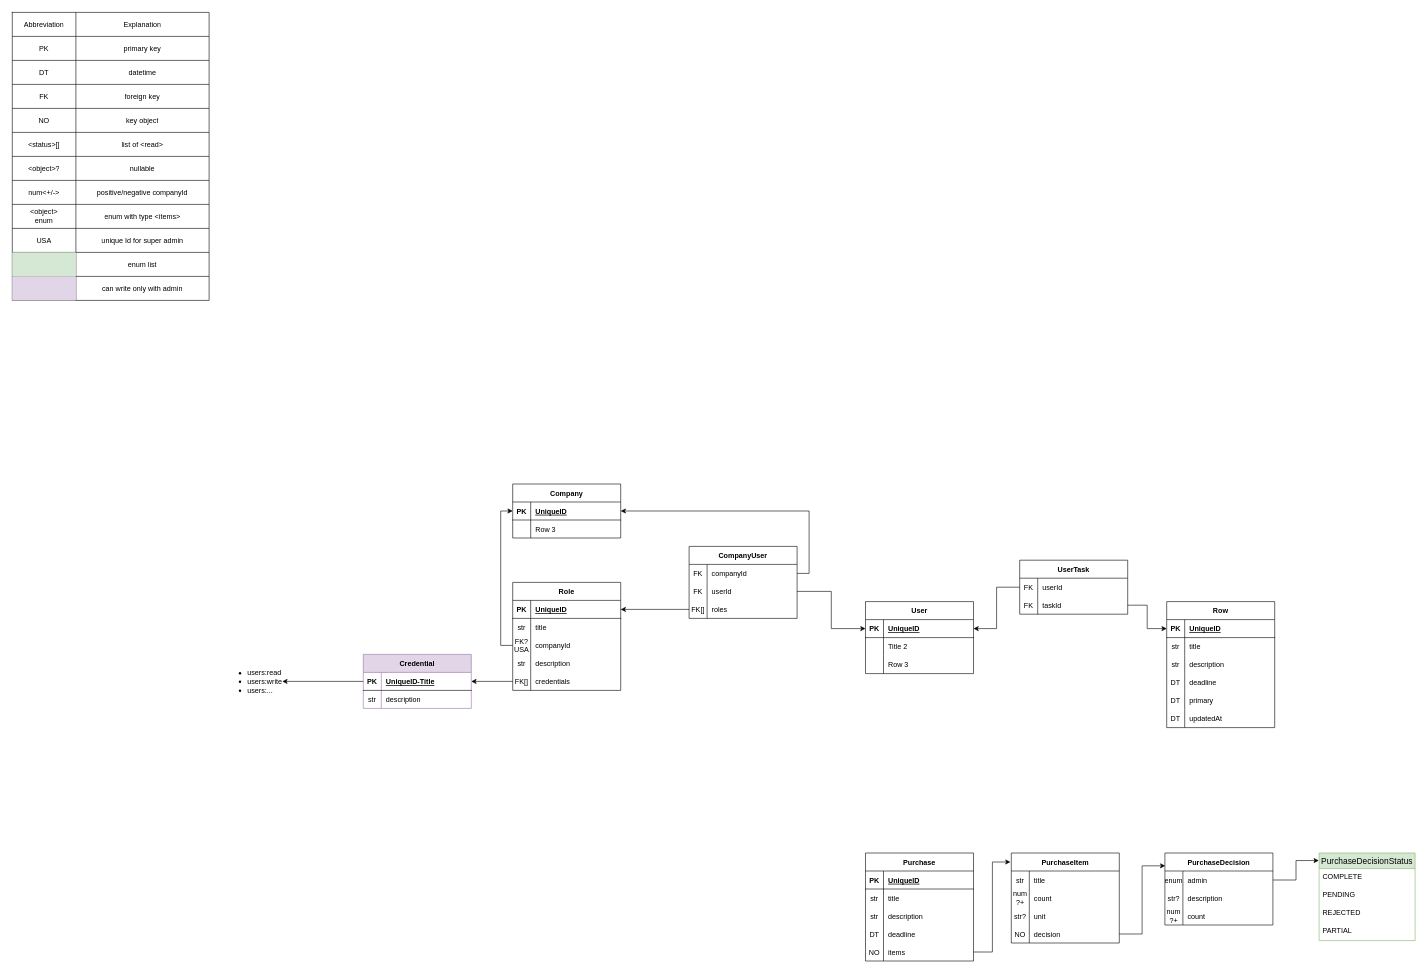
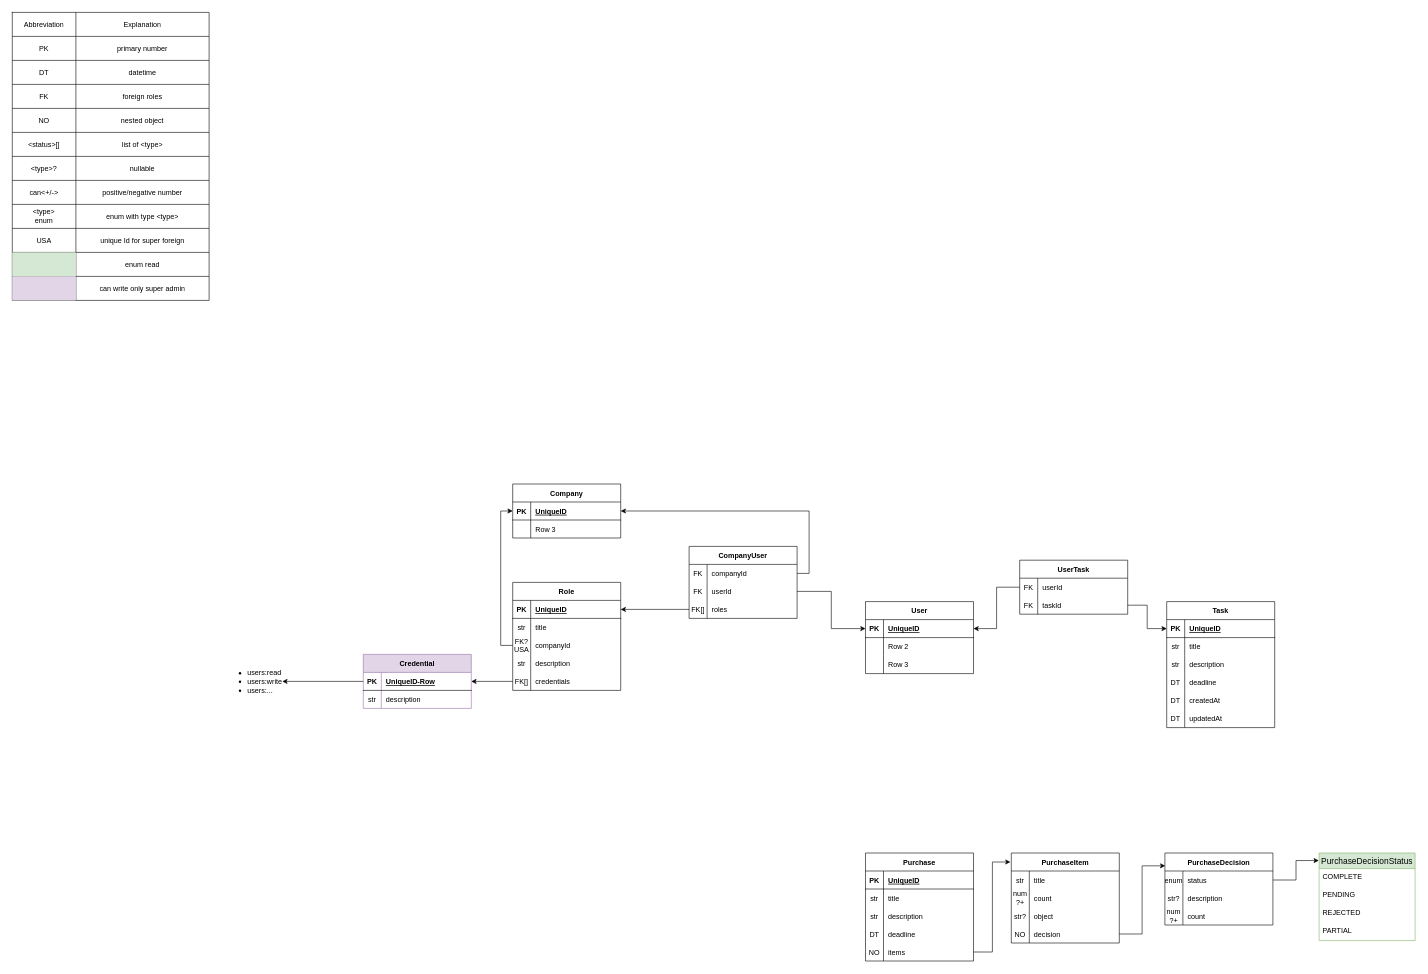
(143, 48) -> (143, 48)
(143, 96) -> (143, 96)
(143, 120) -> (143, 120)
(143, 144) -> (143, 144)
(44, 168) -> (44, 168)
(44, 192) -> (44, 192)
(143, 192) -> (143, 192)
(44, 216) -> (44, 216)
(143, 216) -> (143, 216)
(143, 240) -> (143, 240)
(143, 264) -> (143, 264)
(143, 288) -> (143, 288)
(1220, 611) -> (1220, 611)
(899, 647) -> (897, 647)
(411, 682) -> (409, 682)
(1202, 701) -> (1207, 701)
(1197, 880) -> (1199, 880)
(1041, 916) -> (1046, 916)
